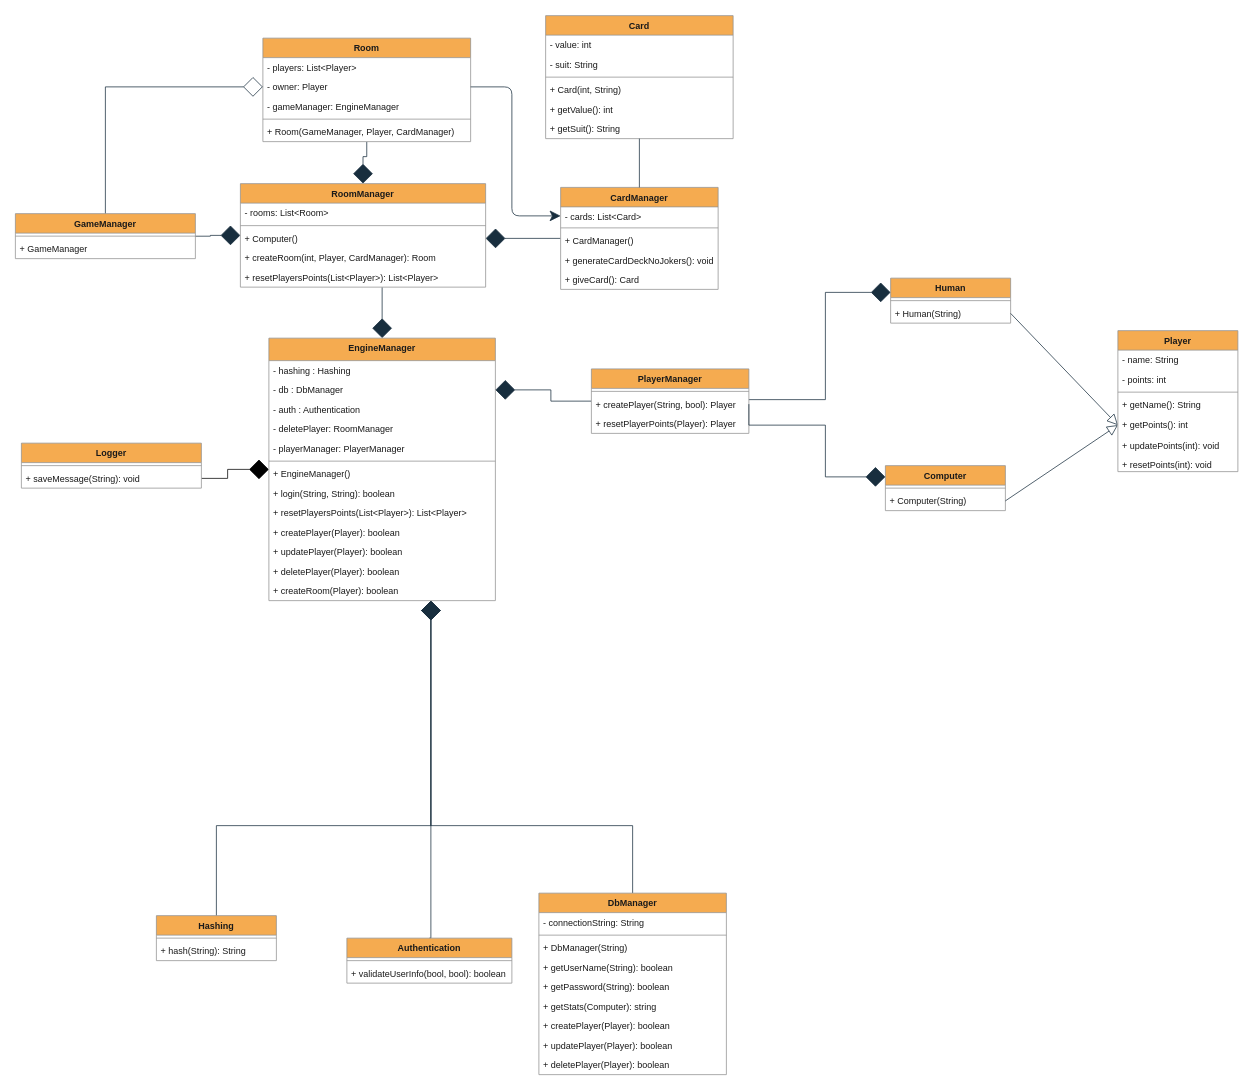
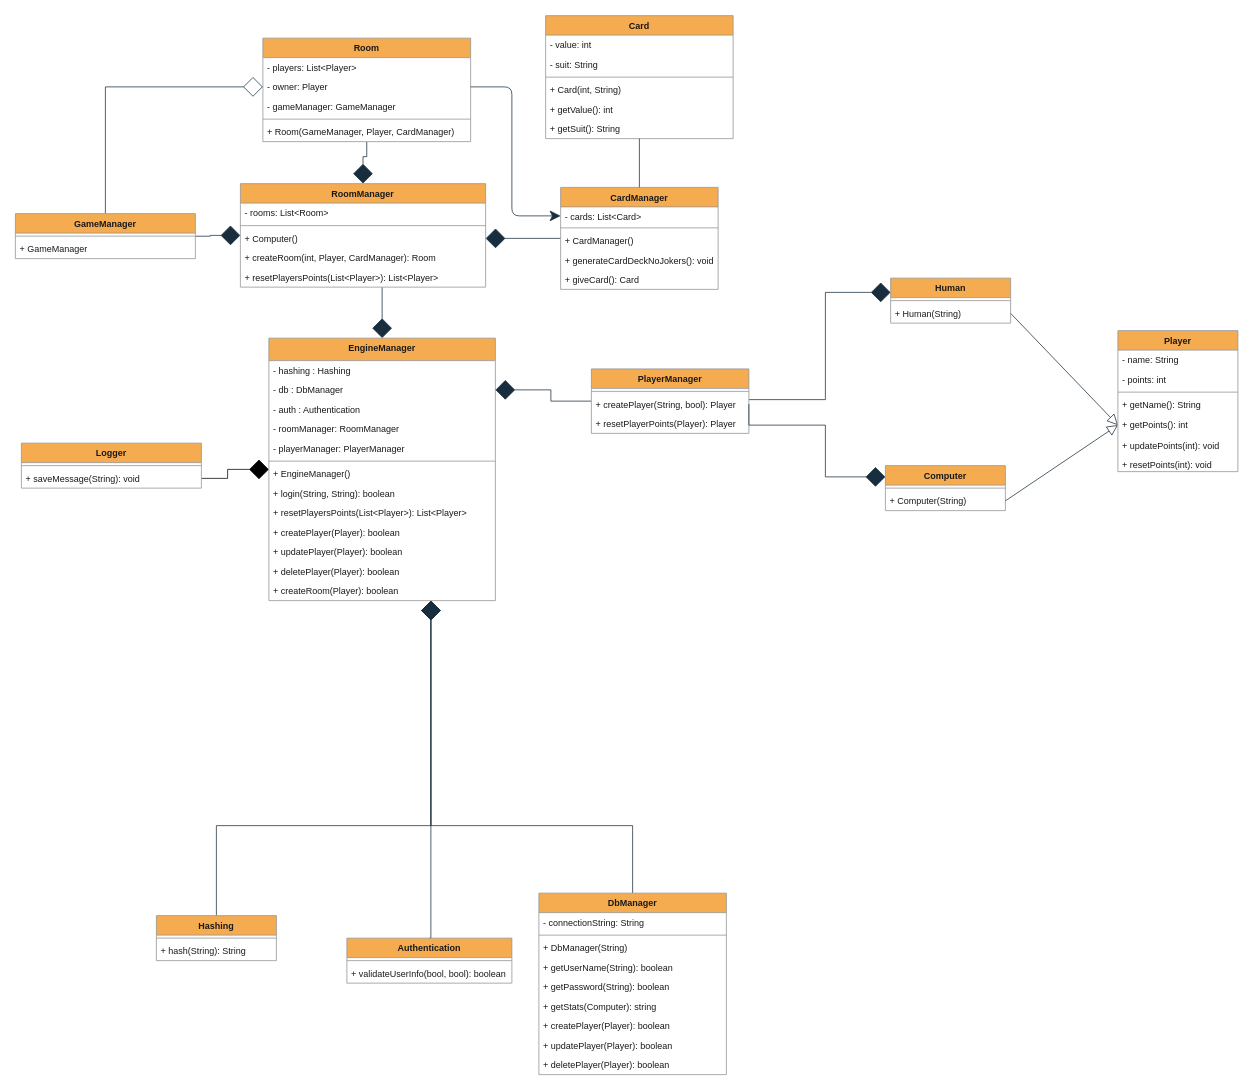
(333, 107) -> (329, 107)
(335, 429) -> (335, 429)
